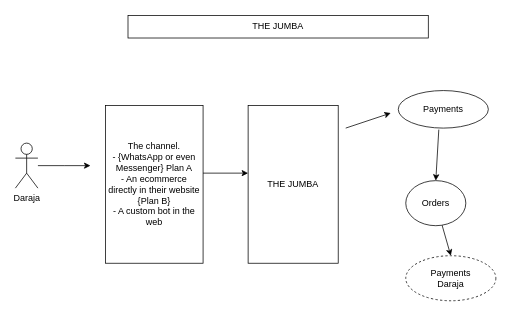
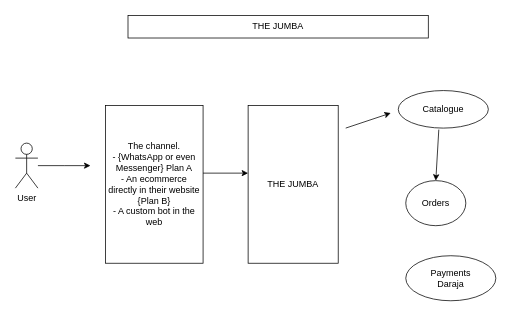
(443, 109) -> (443, 109)
(27, 199) -> (27, 199)
(445, 238) -> none
(450, 278) -> (450, 278)
